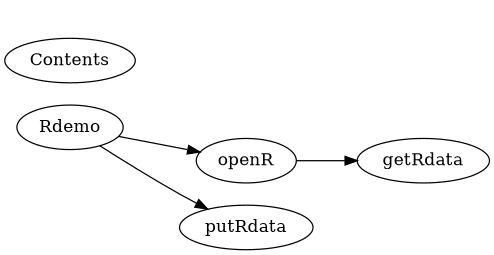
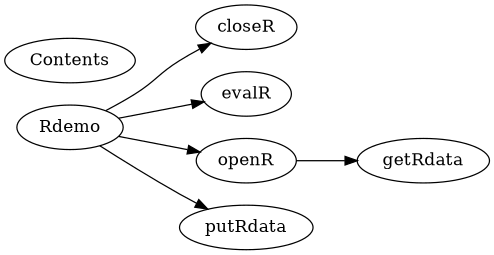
none -> (246, 27)
none -> (246, 94)
